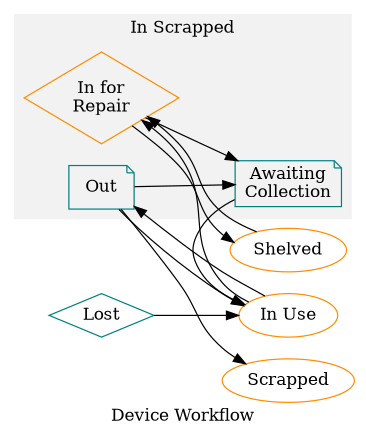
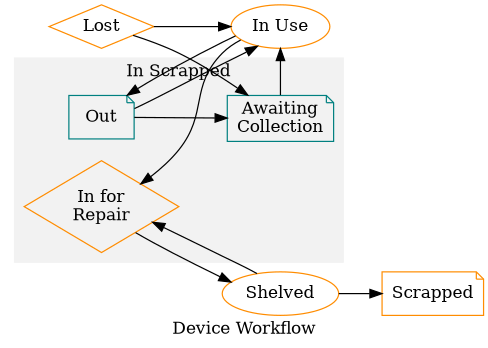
(186, 137) -> (171, 50)
(179, 283) -> (354, 294)
(102, 315) -> (102, 27)
(288, 381) -> (433, 294)
